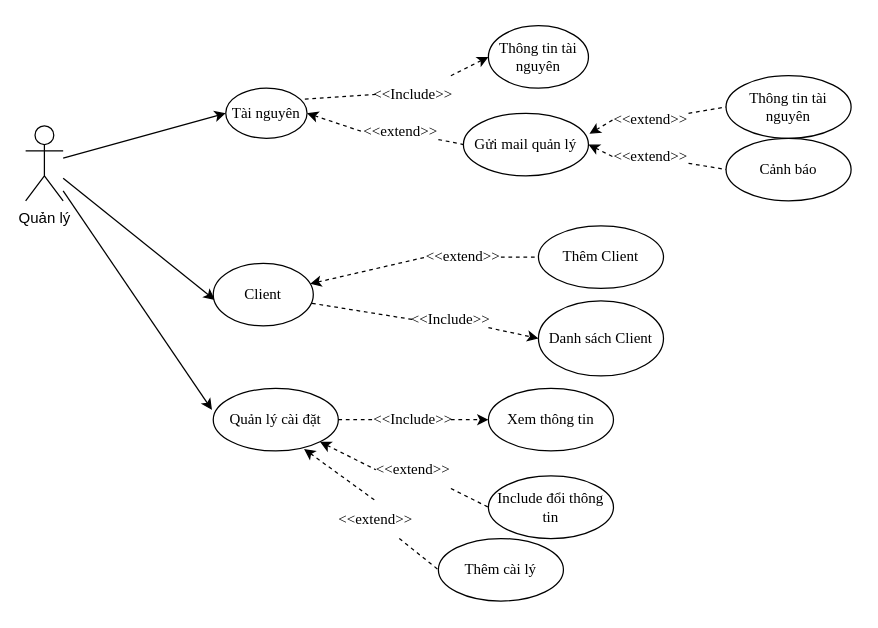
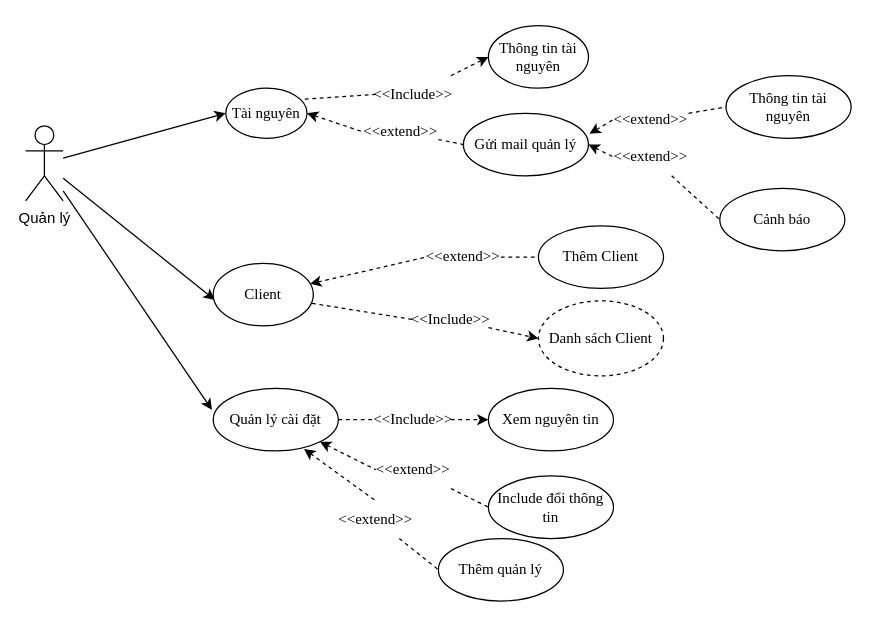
(788, 169) -> (782, 219)
(601, 338) -> (601, 338)
(551, 419) -> (551, 419)
(501, 569) -> (501, 569)
